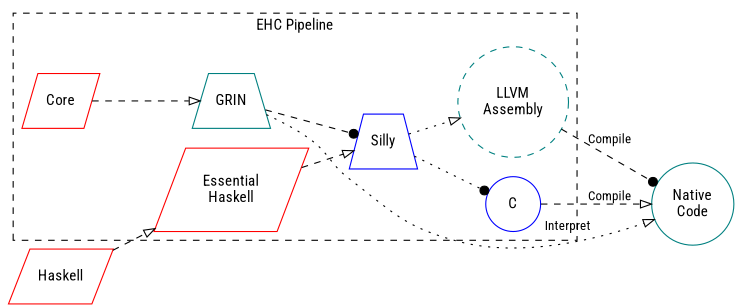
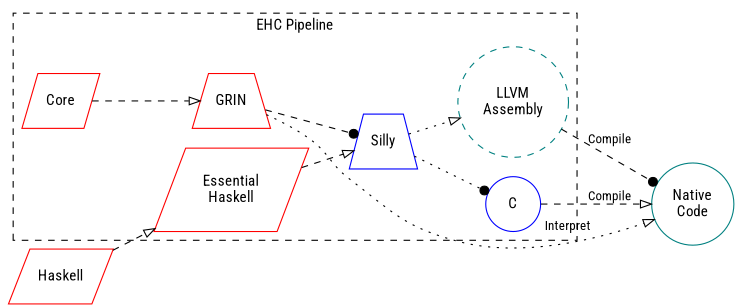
(231, 101) -> (231, 101)
